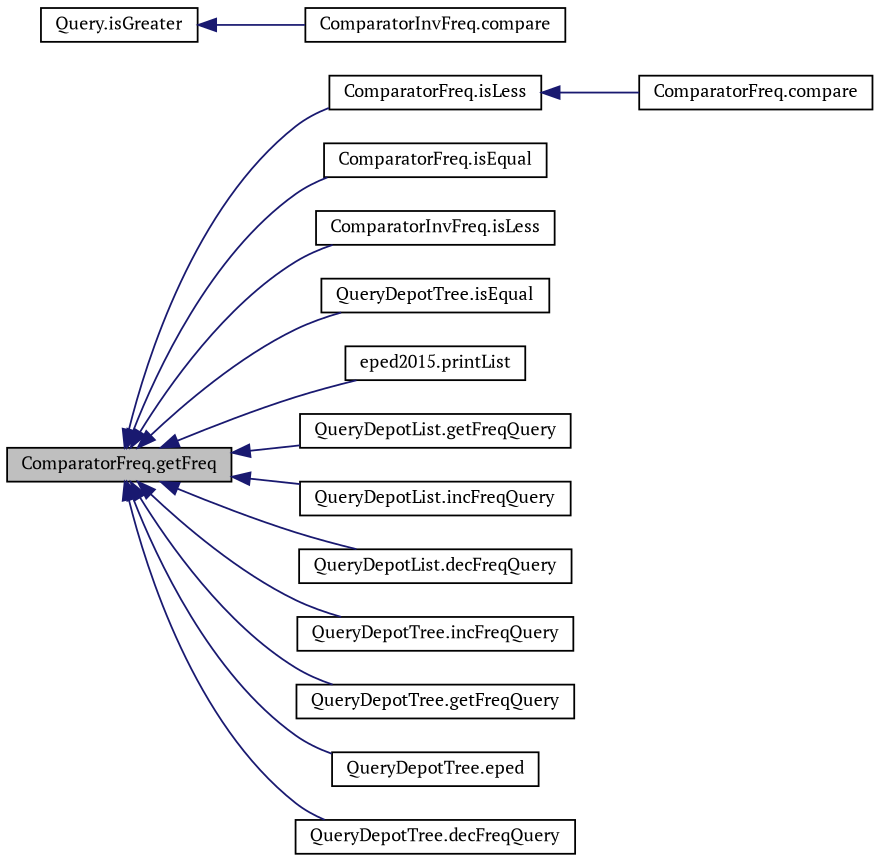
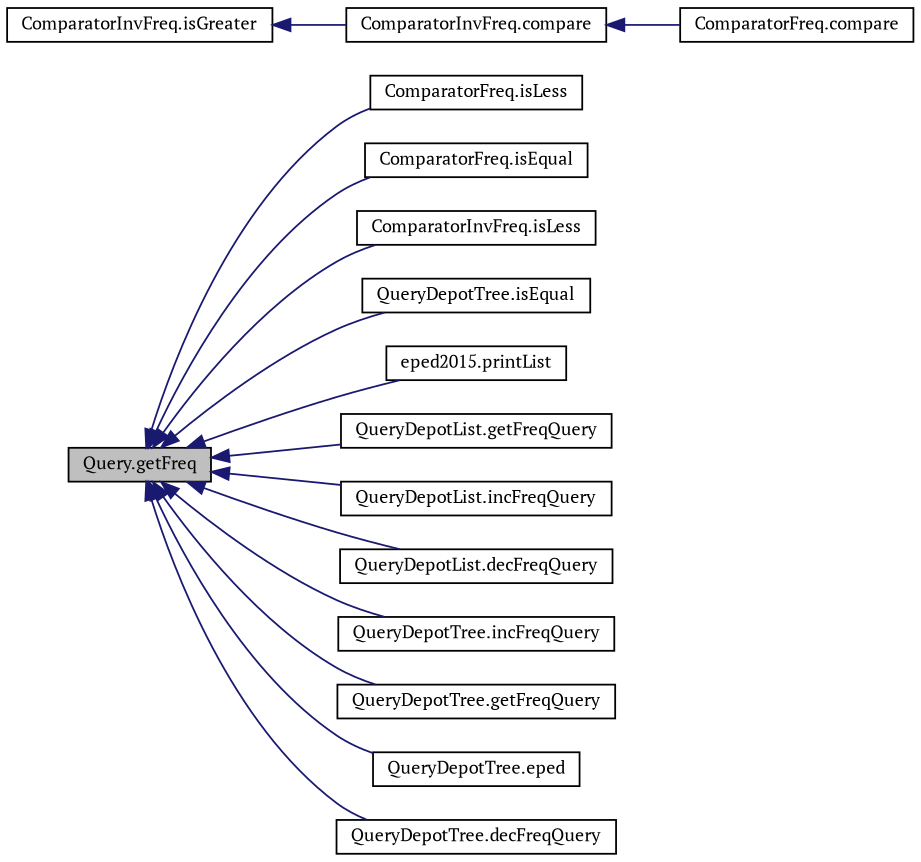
(119, 25) -> (140, 25)
(599, 93) -> (652, 25)
(119, 465) -> (140, 465)
